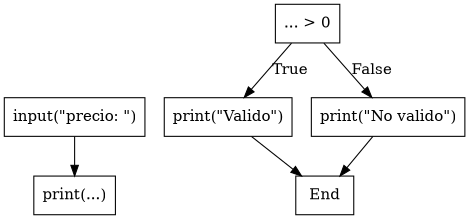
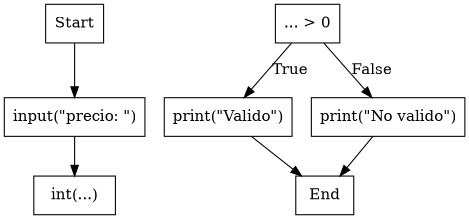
none -> (75, 24)
(75, 195) -> (75, 195)
